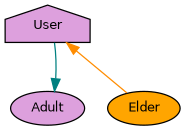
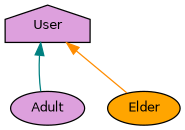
(56, 61) -> (39, 73)
